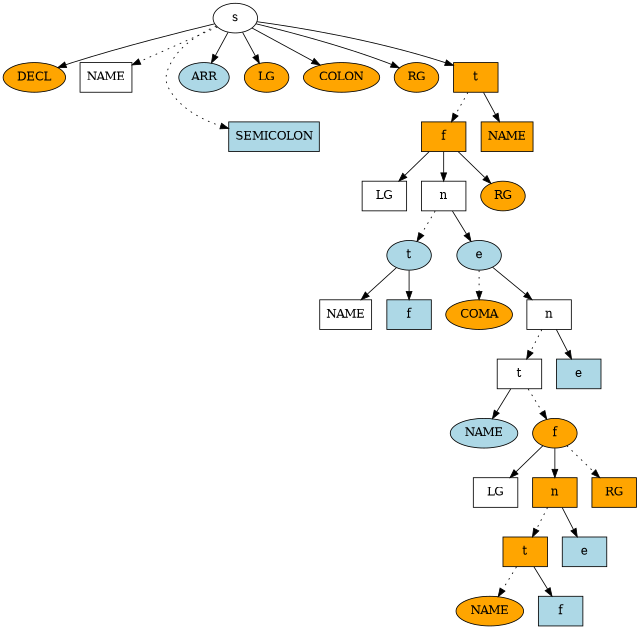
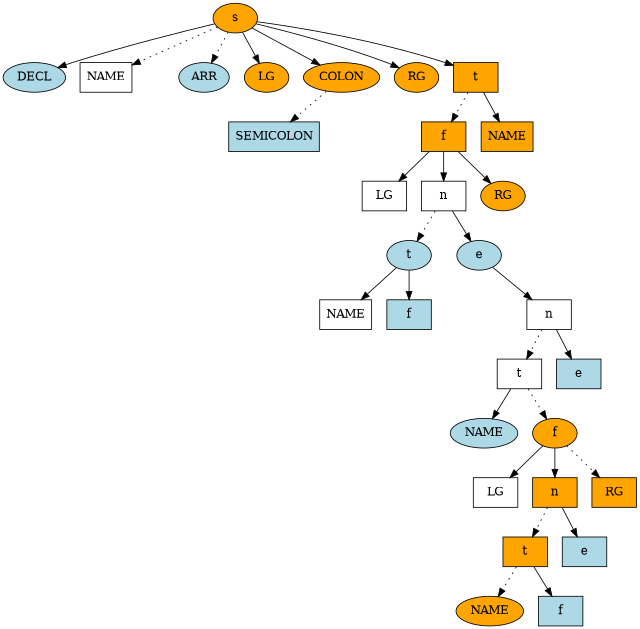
(235, 18) -> (235, 18)
(222, 44) -> (222, 44)
(34, 77) -> (34, 77)
(166, 78) -> (312, 104)
(479, 315) -> none
